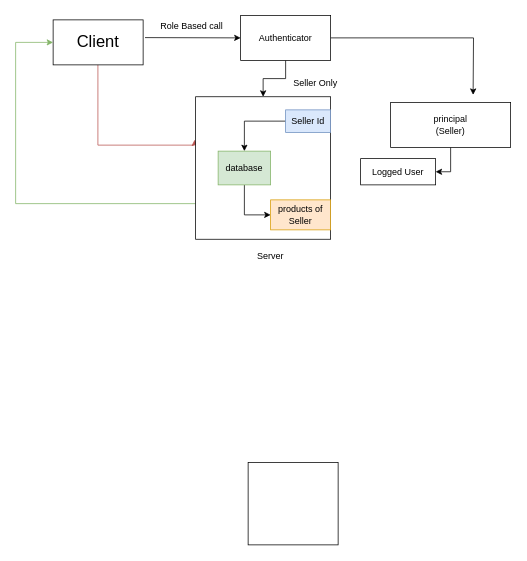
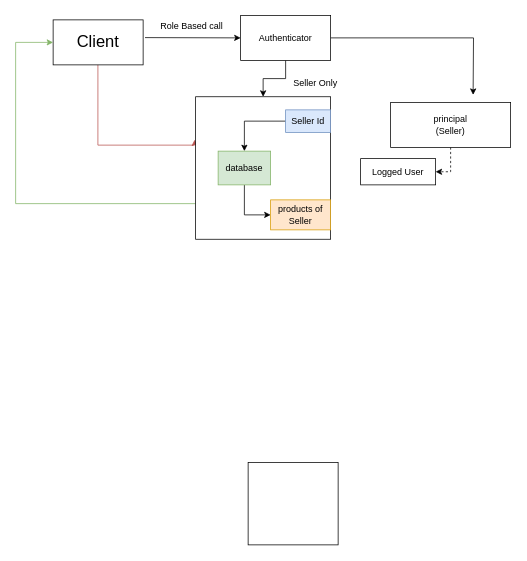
(450, 164) -> (450, 164)
(270, 256) -> none
